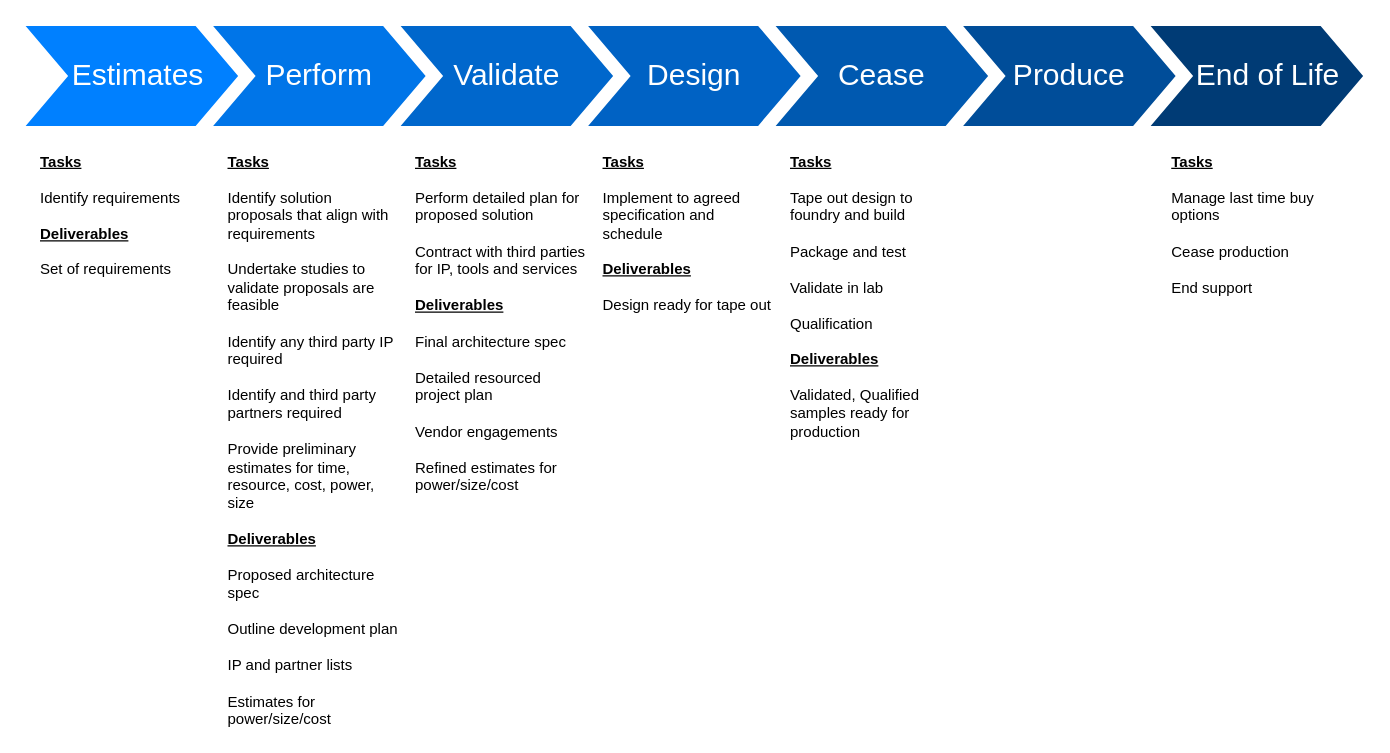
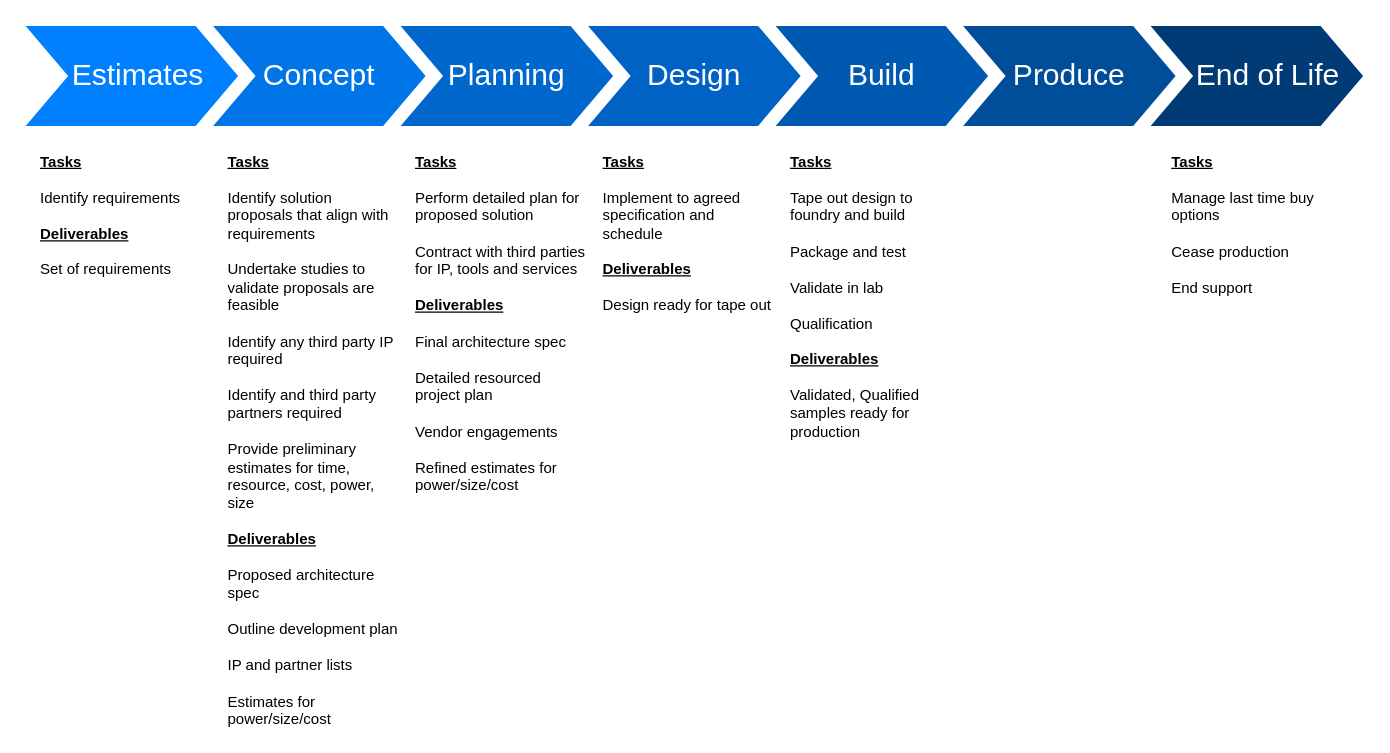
(319, 76) -> (319, 76)
(507, 76) -> (507, 76)
(882, 76) -> (882, 76)
